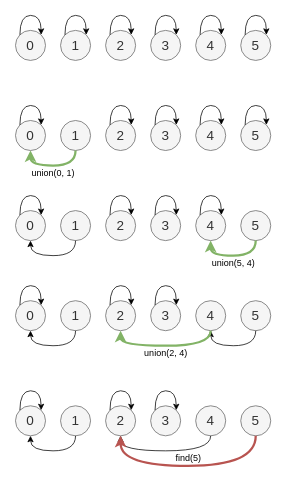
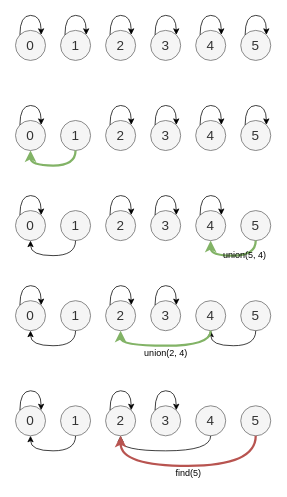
(53, 173) -> none
(233, 263) -> (244, 255)
(188, 458) -> (188, 473)
